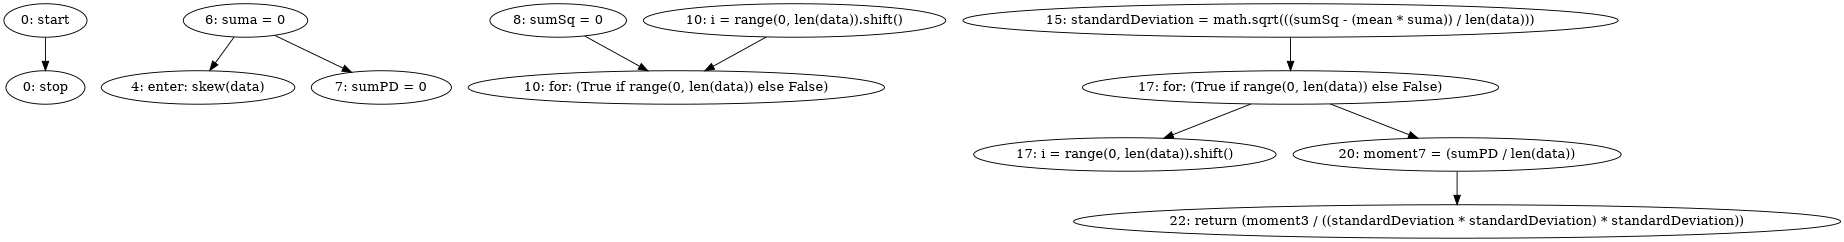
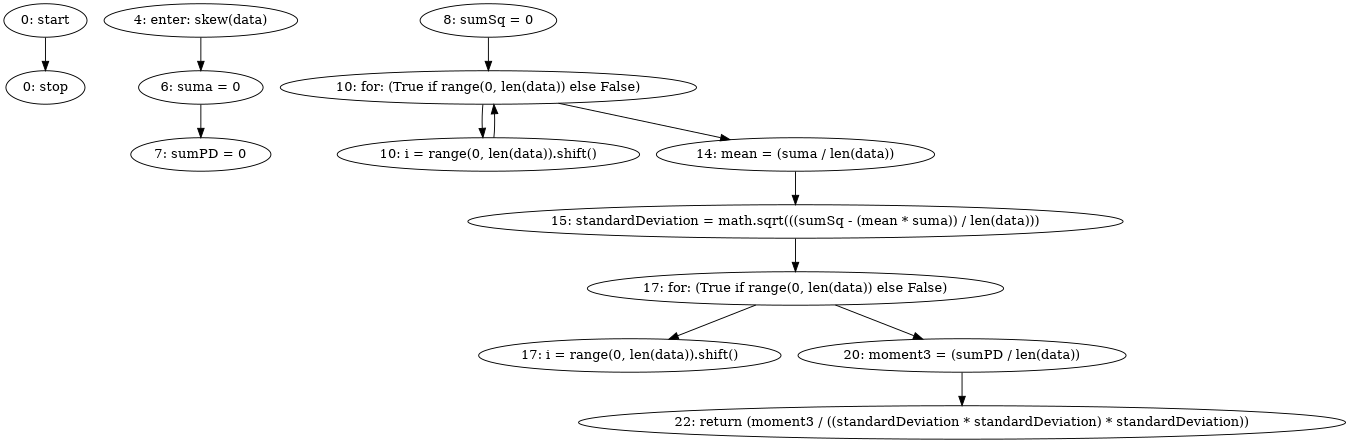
(225, 50) -> (201, 49)
none -> (482, 116)
none -> (795, 154)
(1457, 154) -> (962, 355)
